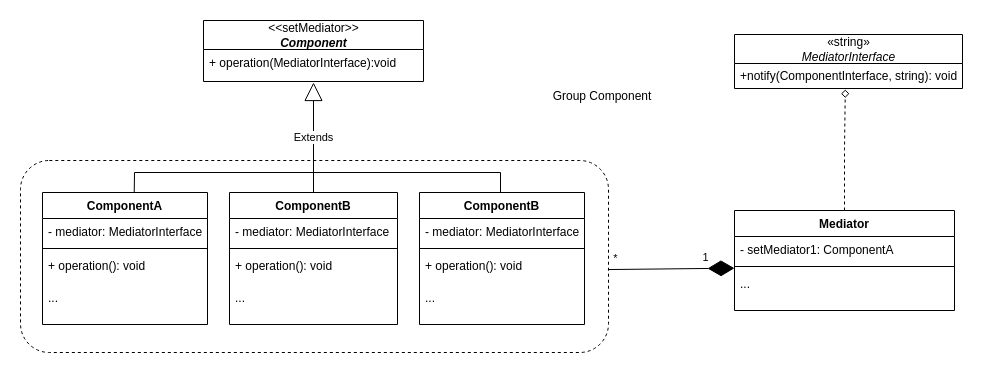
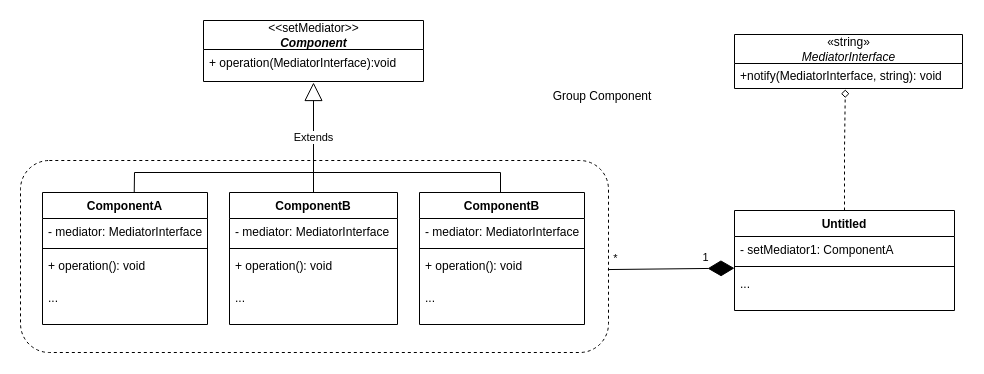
(867, 77) -> (862, 77)
(844, 224) -> (844, 224)
